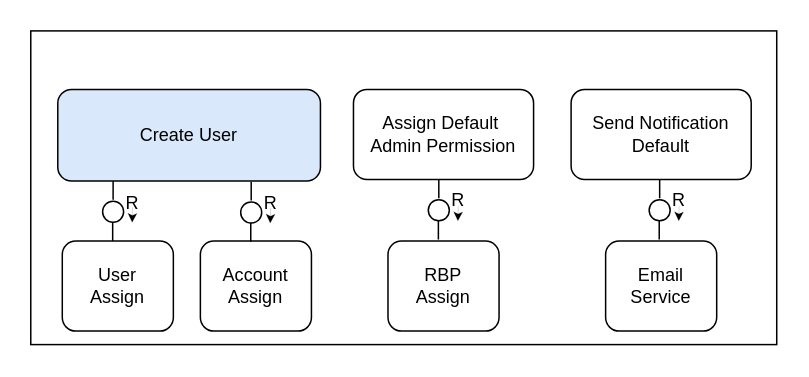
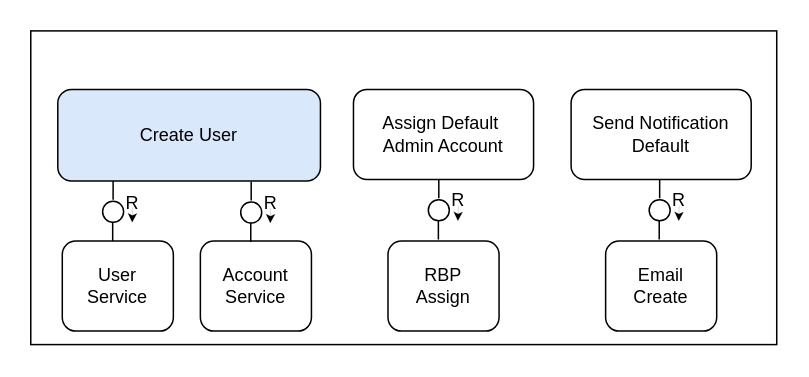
(443, 134) -> (443, 134)
(118, 286) -> (118, 286)
(256, 286) -> (256, 286)
(661, 286) -> (661, 286)
